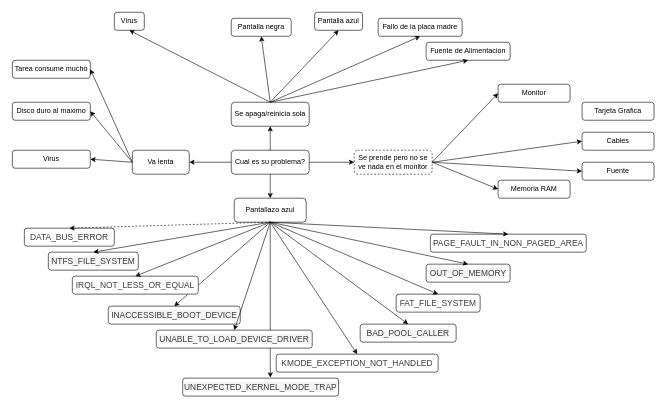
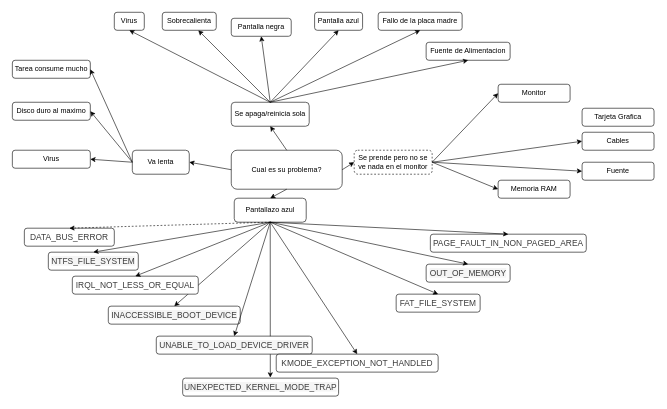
none -> (189, 21)
(420, 27) -> (420, 21)
none -> (234, 66)
(618, 111) -> (618, 117)
(270, 162) -> (287, 170)
(340, 274) -> none
(408, 333) -> none
(234, 339) -> (234, 345)
